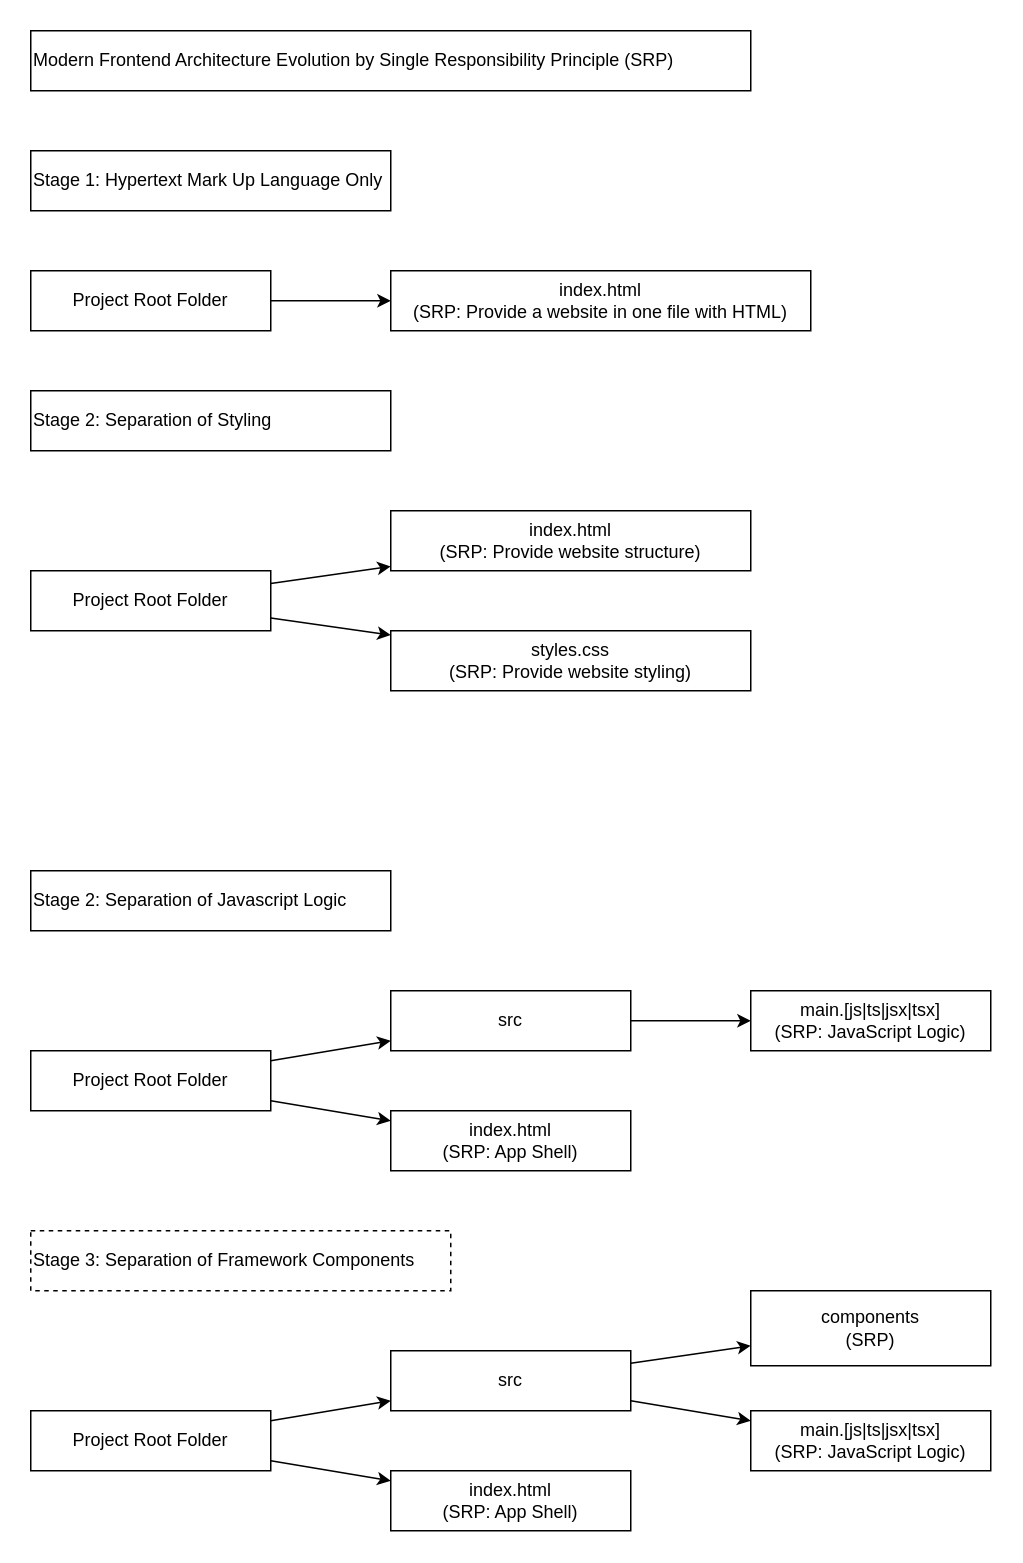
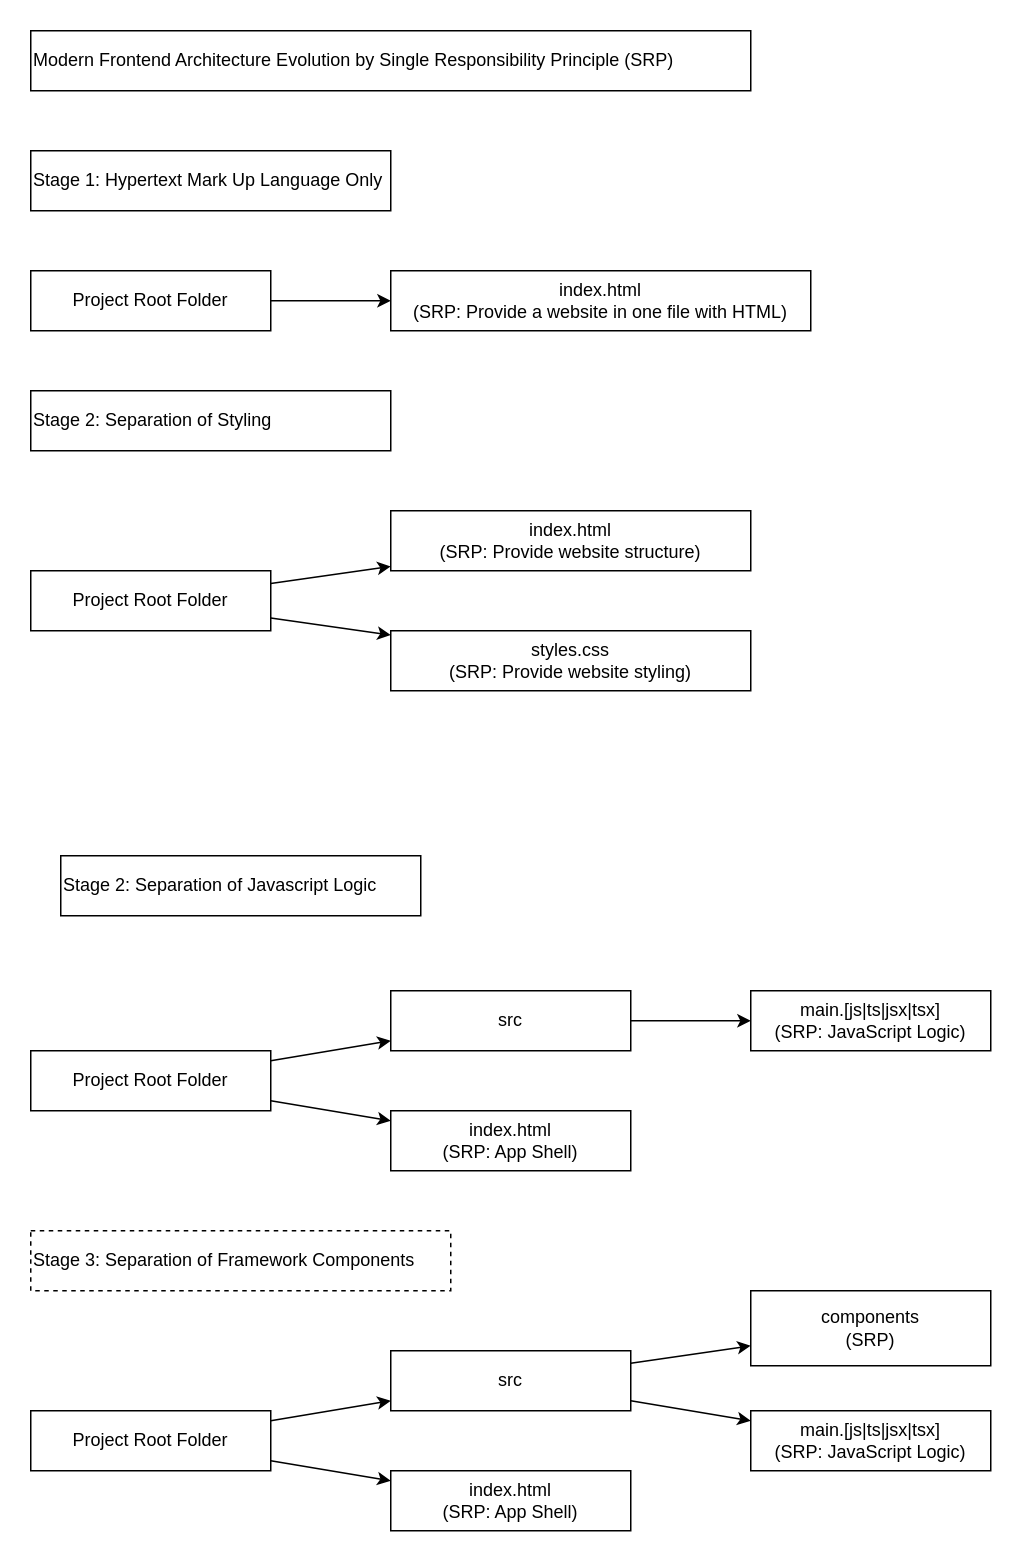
(211, 901) -> (241, 886)
